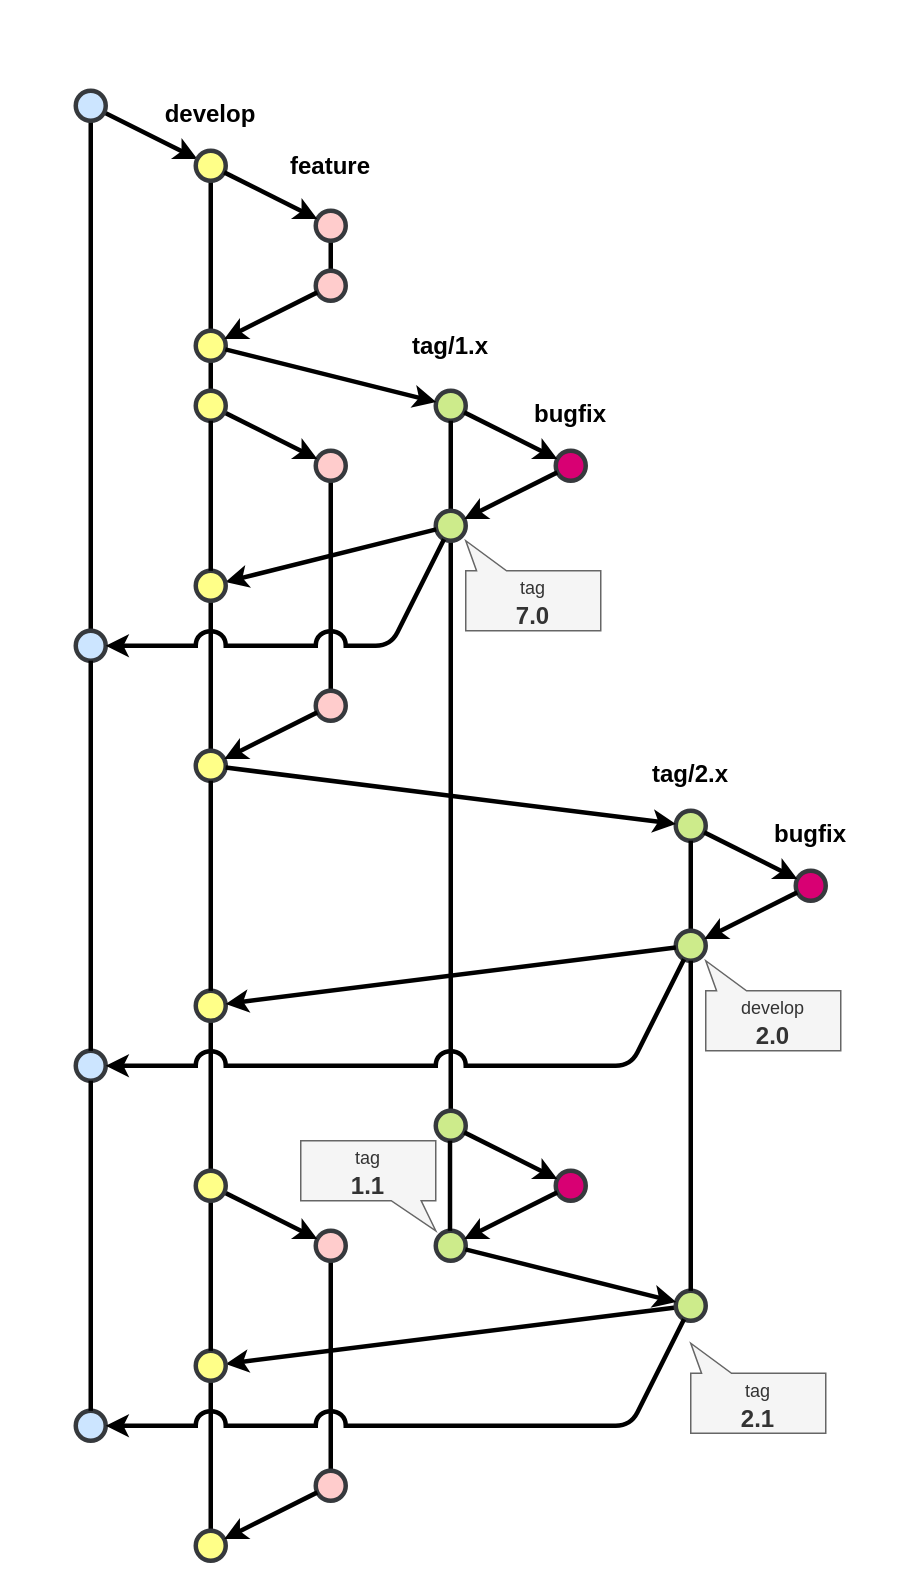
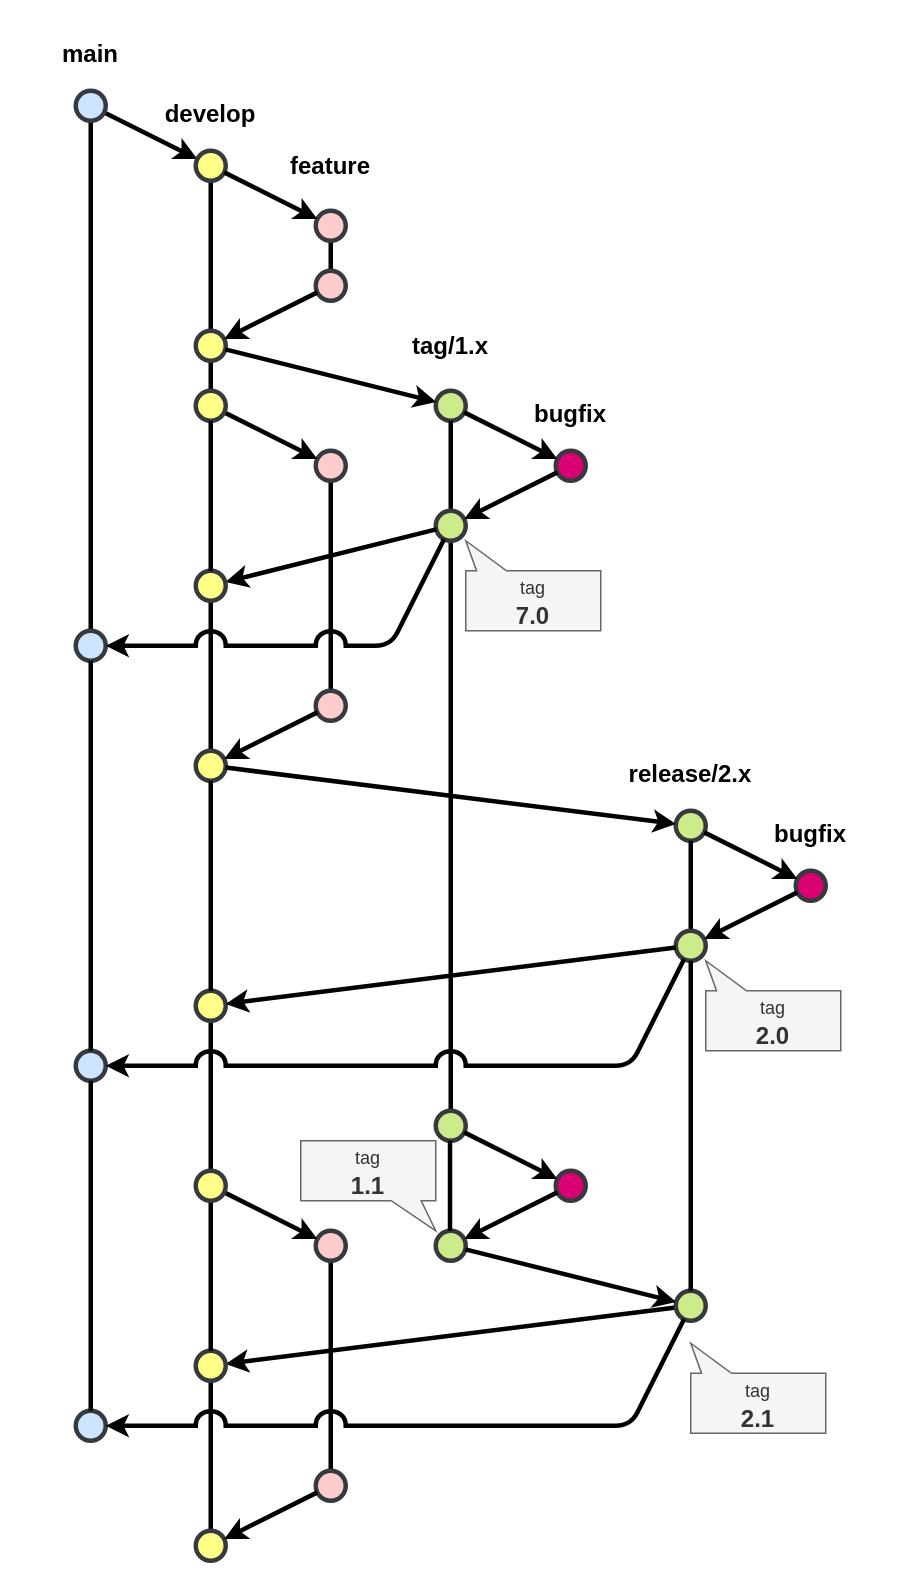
none -> (91, 53)
(691, 773) -> (691, 773)
(773, 1021) -> (773, 1021)
